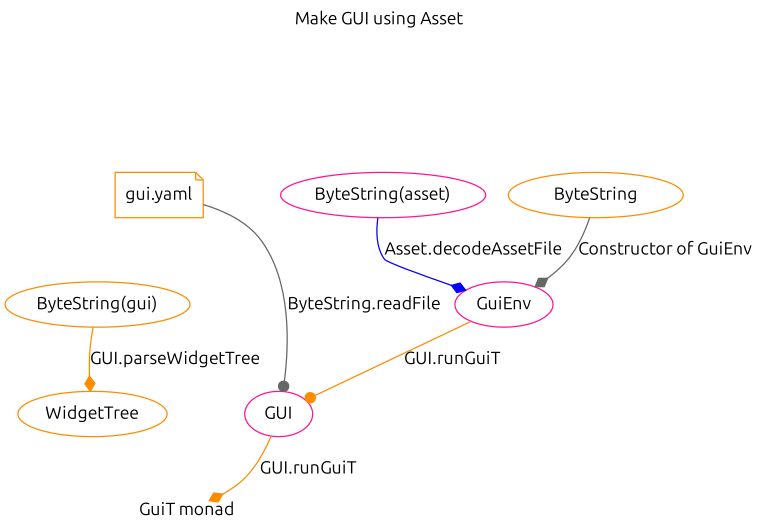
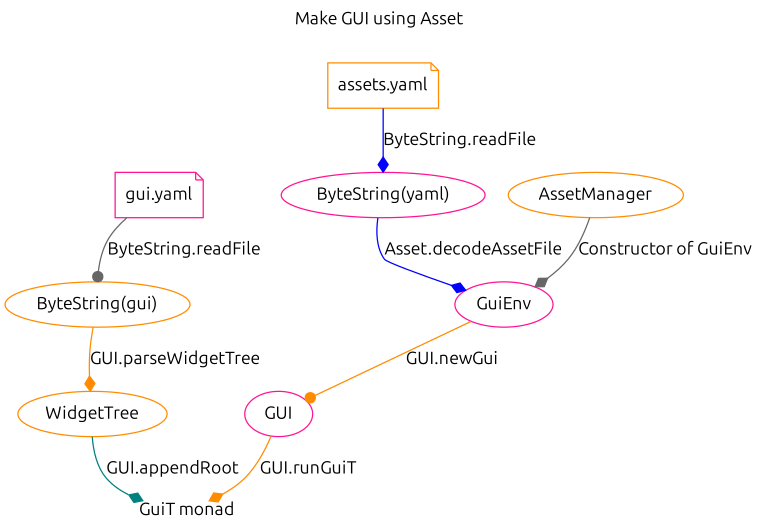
none -> (383, 86)
(159, 195) -> (159, 195)
(383, 195) -> (383, 195)
(596, 195) -> (596, 195)
(278, 275) -> (107, 242)
(452, 359) -> (452, 359)
none -> (102, 471)
